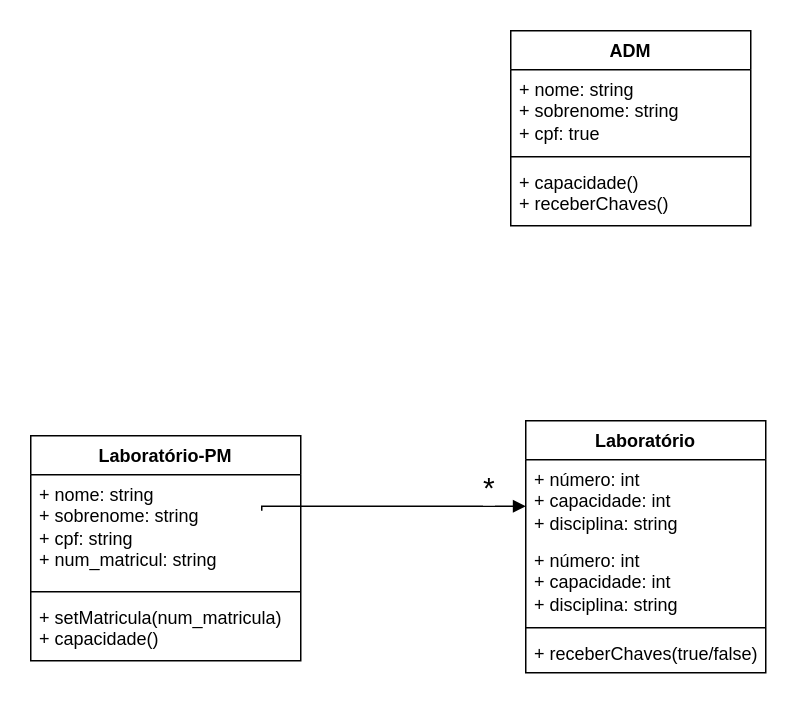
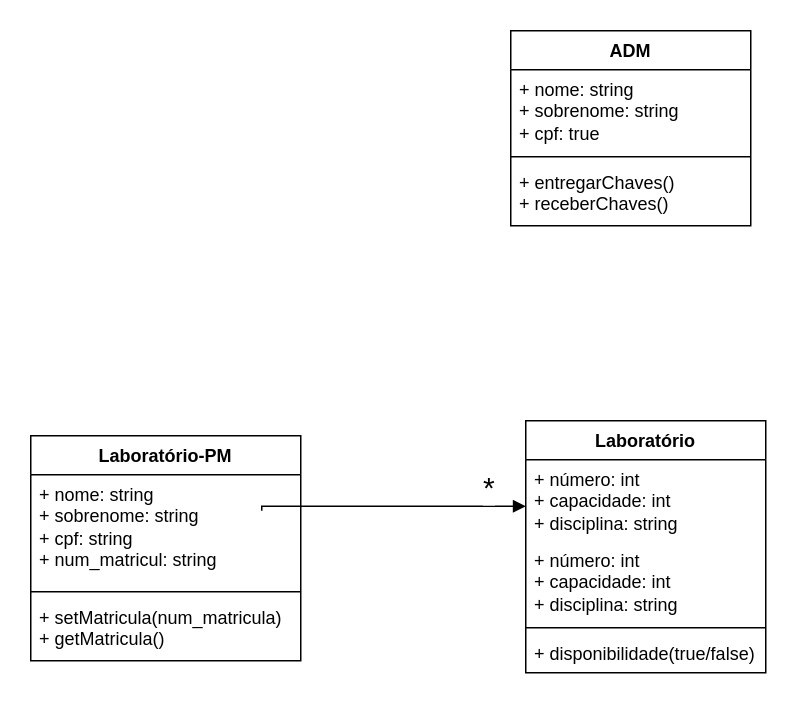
(603, 195) -> (608, 195)
(167, 641) -> (167, 641)
(647, 666) -> (647, 666)
